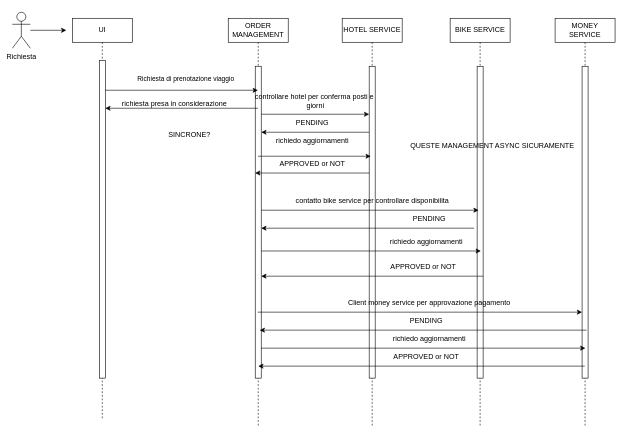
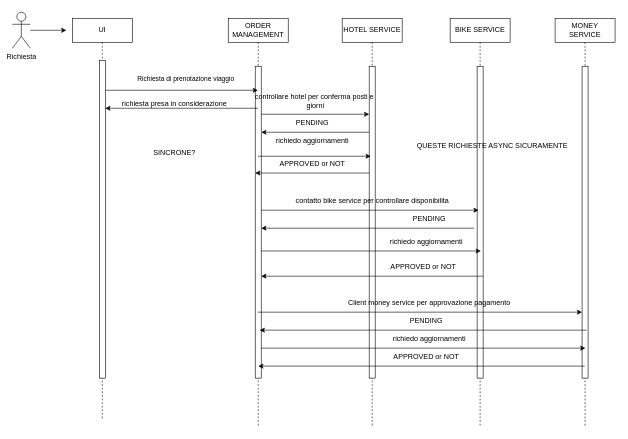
(189, 135) -> (174, 153)
(493, 146) -> (493, 146)
